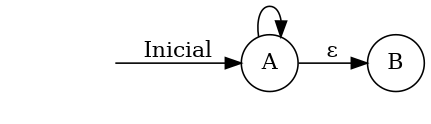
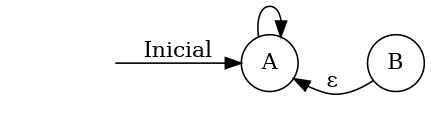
(325, 63) -> (341, 94)
